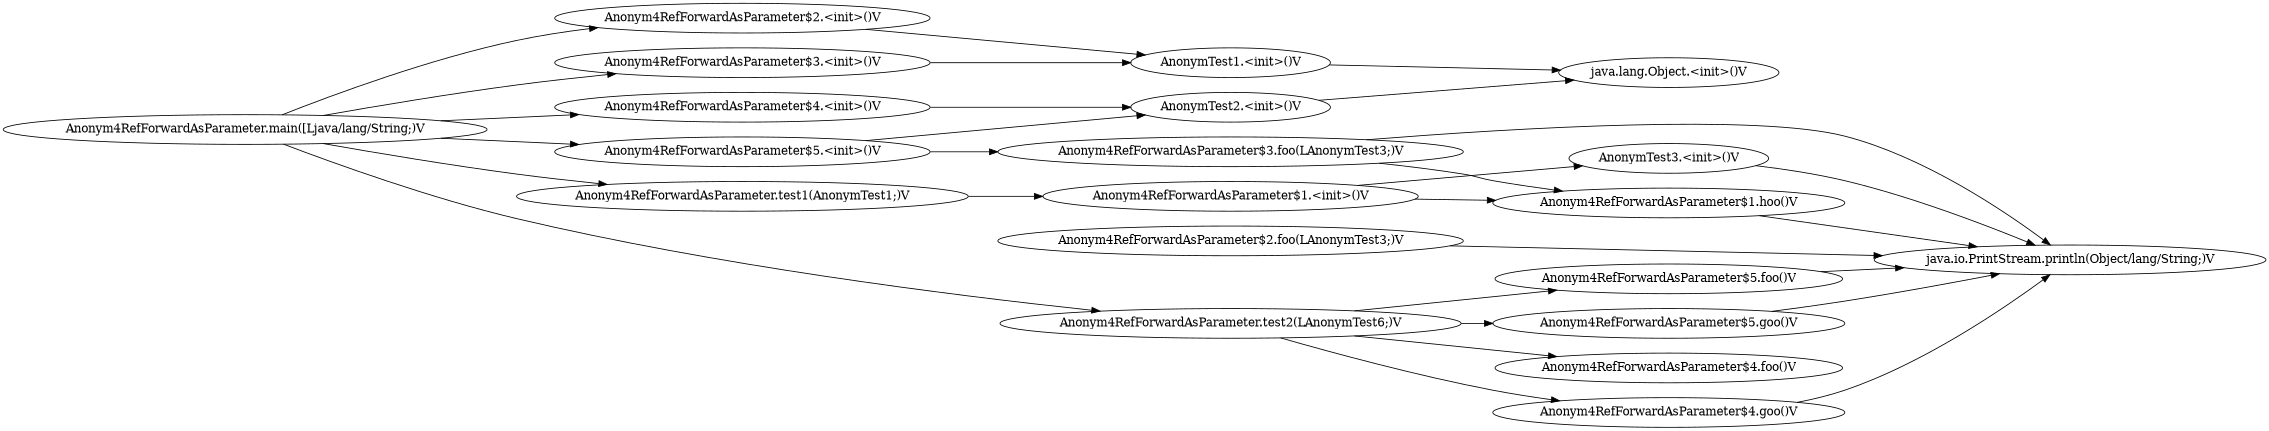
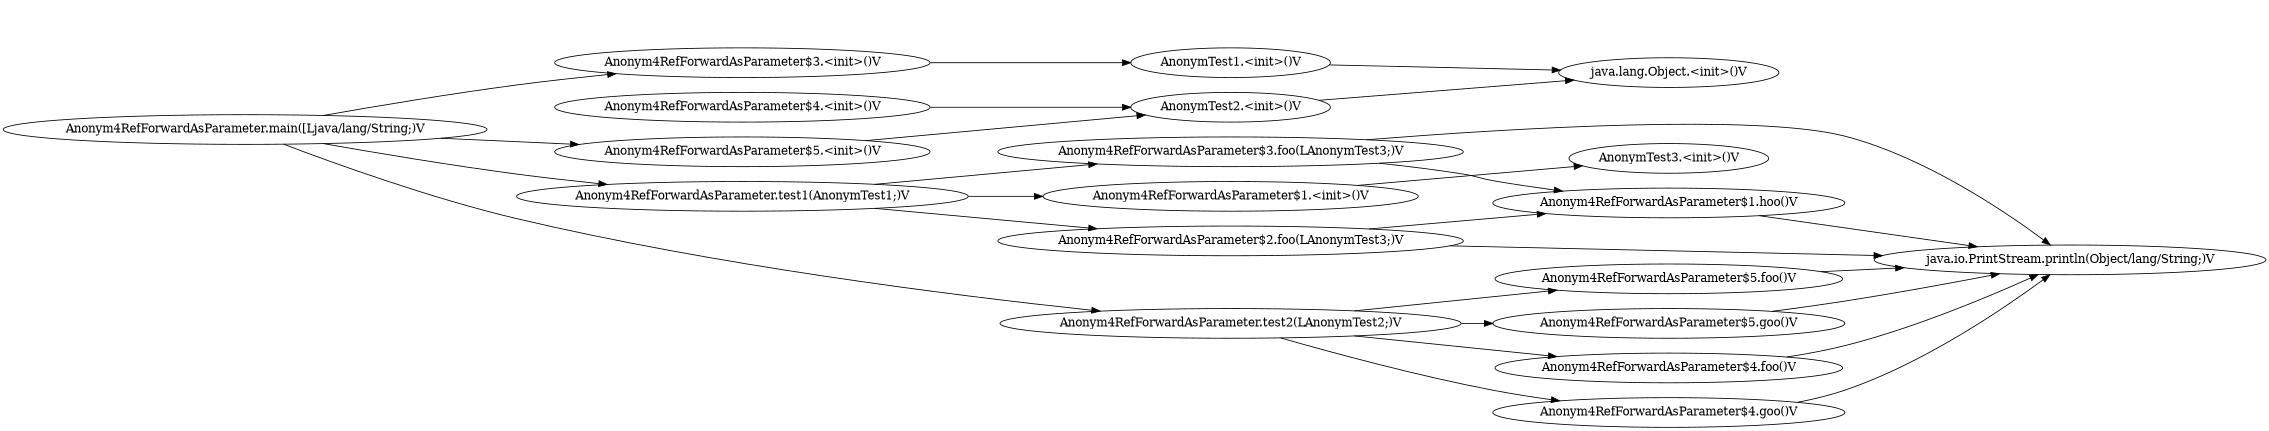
(742, 18) -> none
(506, 118) -> none
(960, 152) -> (982, 175)
(1894, 194) -> (1911, 326)
(1451, 200) -> (1453, 222)
none -> (982, 218)
(1231, 323) -> (1231, 323)
